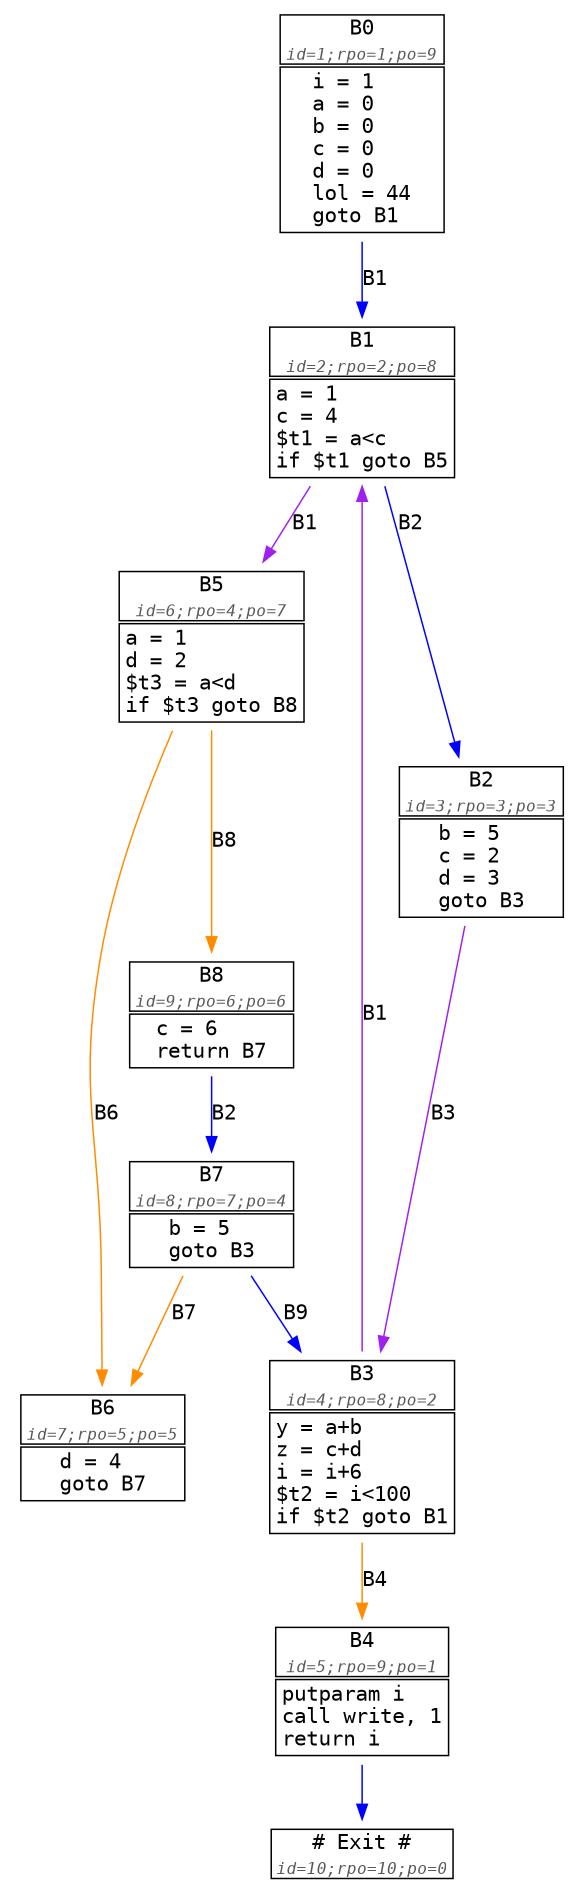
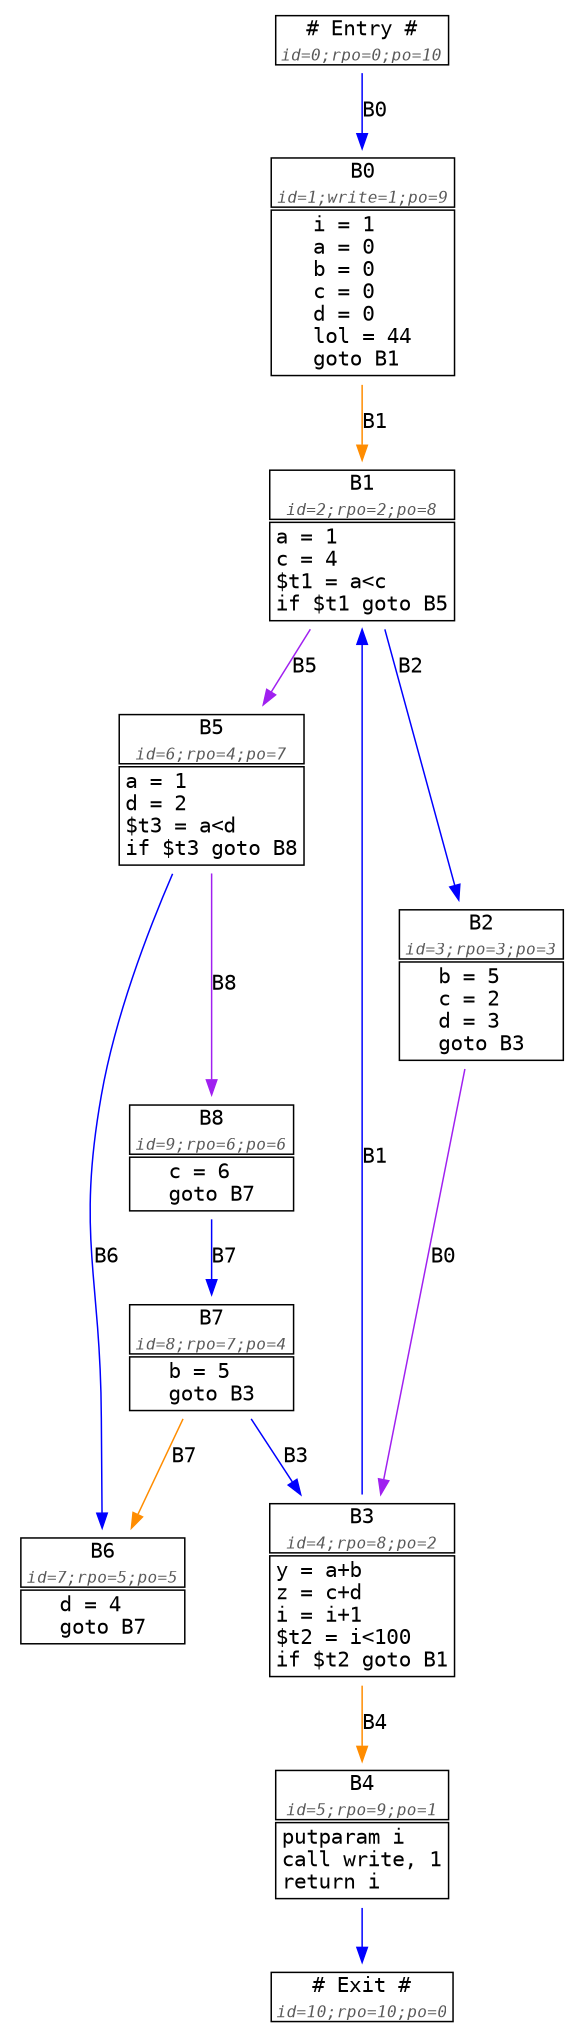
none -> (362, 39)
(362, 48) -> (363, 192)
(362, 272) -> (362, 415)
(305, 524) -> (305, 667)
(212, 833) -> (212, 977)
(362, 926) -> (362, 1070)
(91, 1044) -> (91, 1188)
(212, 1051) -> (212, 1194)
(224, 1114) -> (224, 1257)
(443, 1114) -> (443, 1257)
(296, 1314) -> (296, 1457)
(319, 1472) -> (319, 1615)
